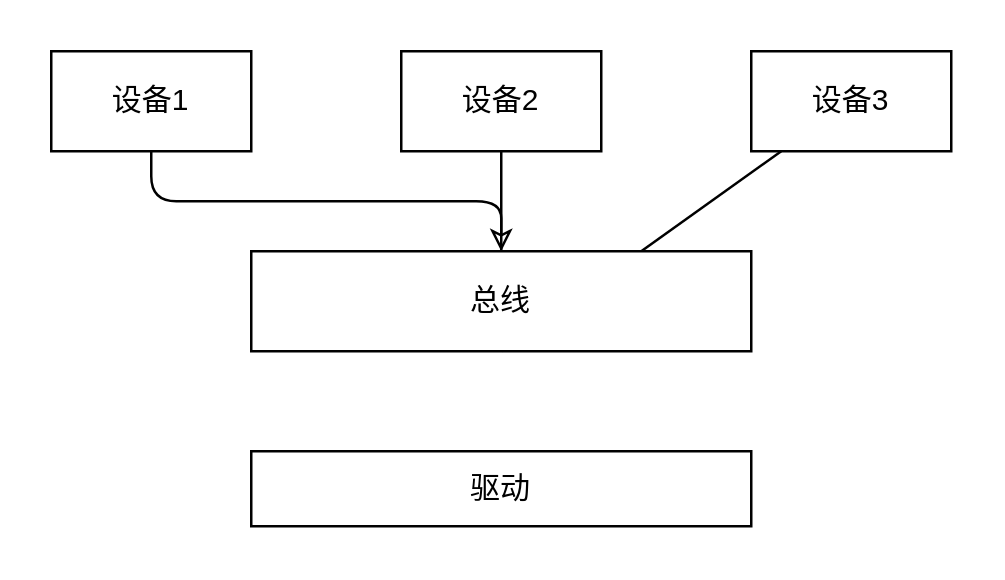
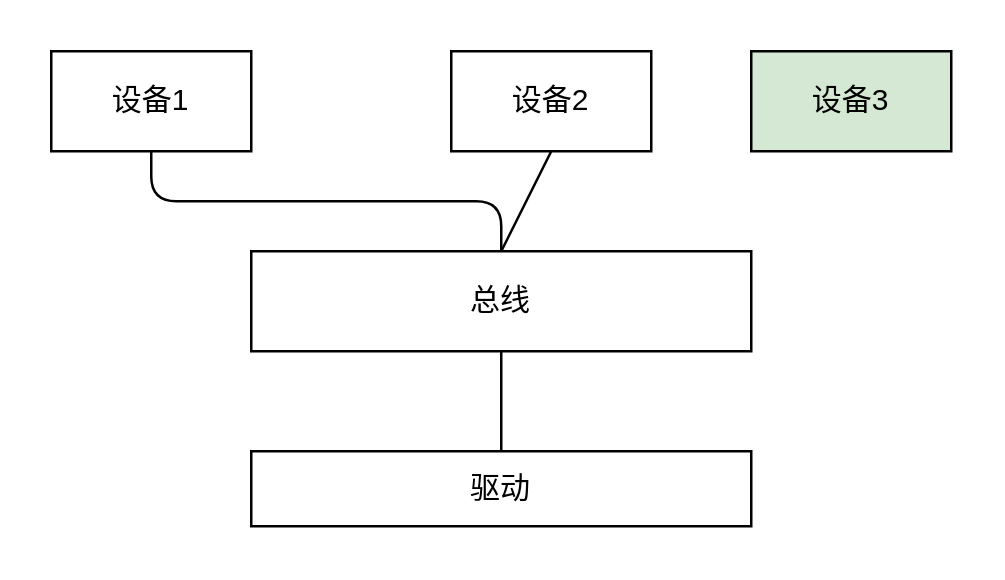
(501, 101) -> (551, 101)
(851, 101) -> (851, 101)
(711, 201) -> (501, 401)
(492, 204) -> (492, 205)
